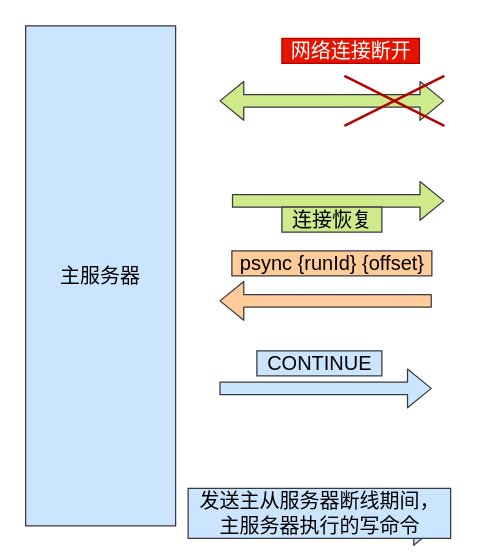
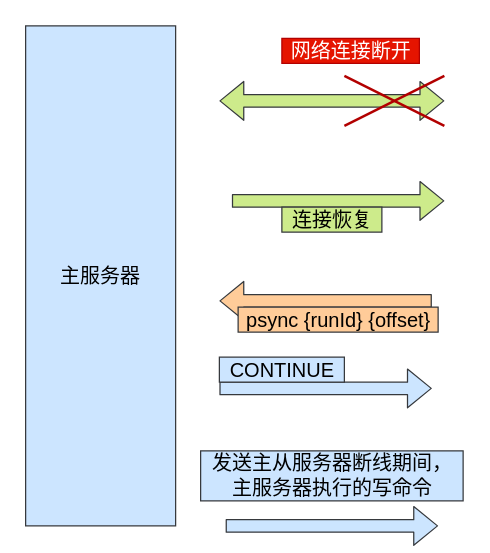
(332, 263) -> (338, 319)
(319, 363) -> (282, 369)
(319, 513) -> (332, 476)
